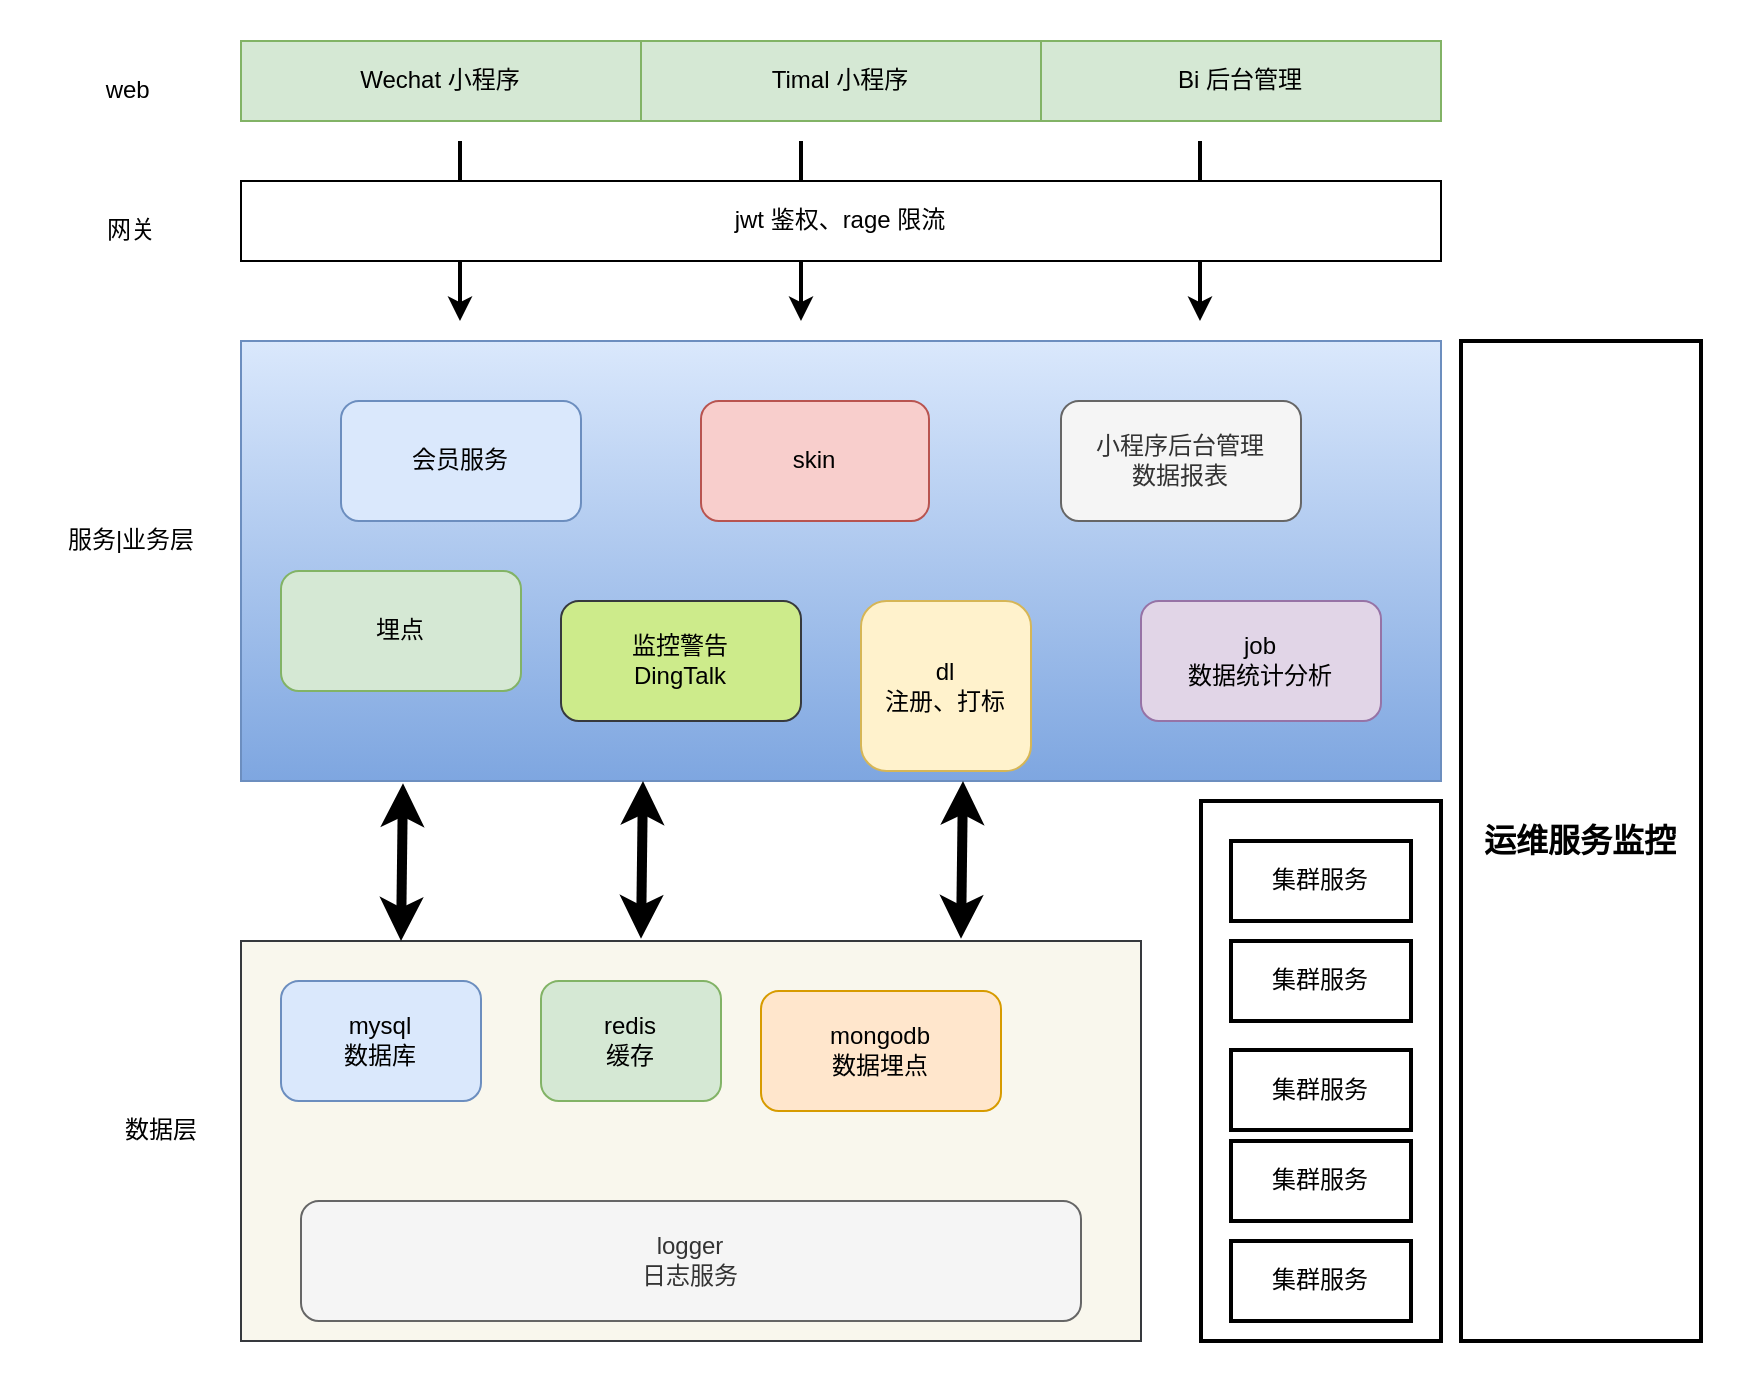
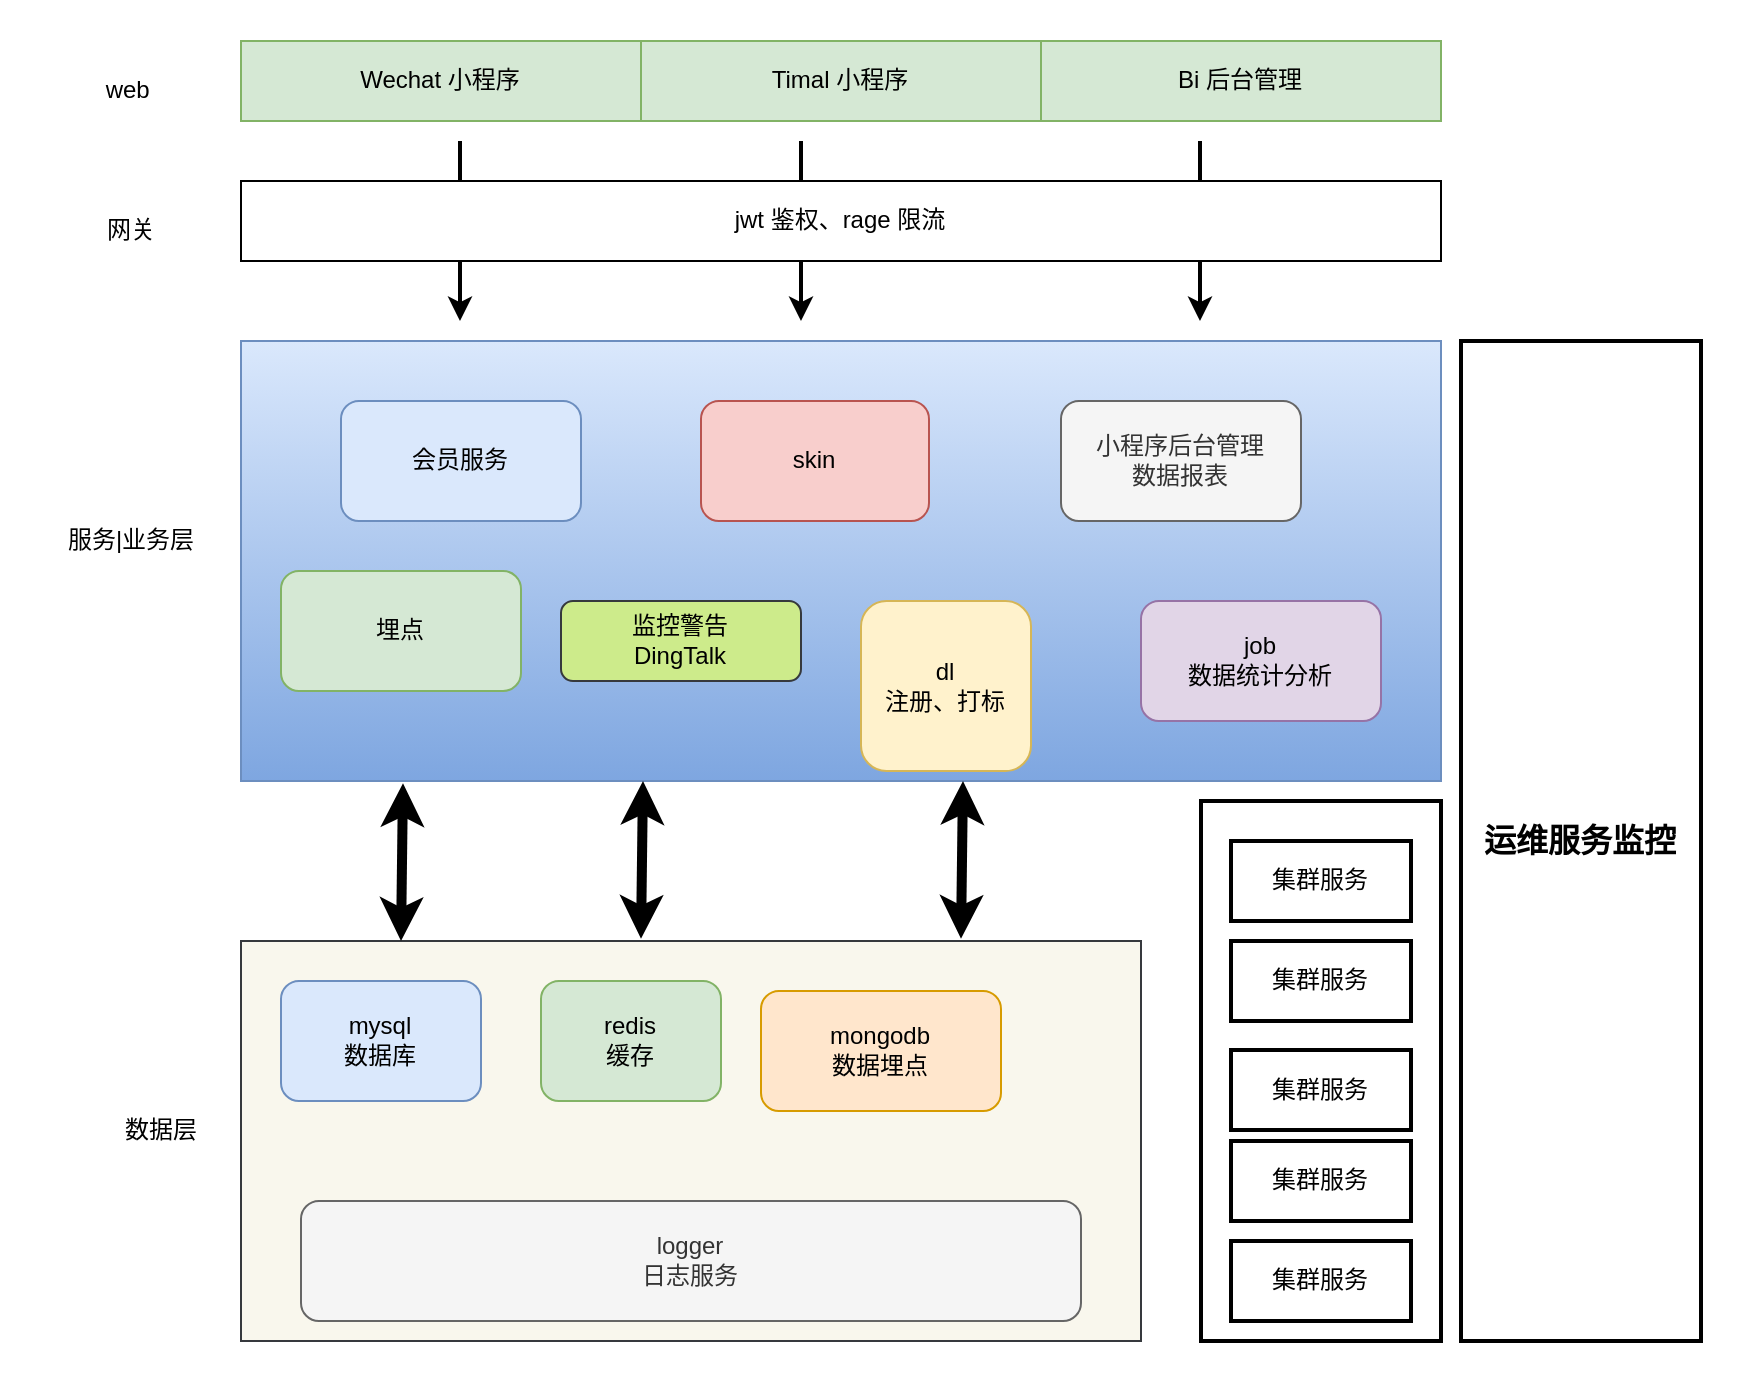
(681, 661) -> (681, 641)
